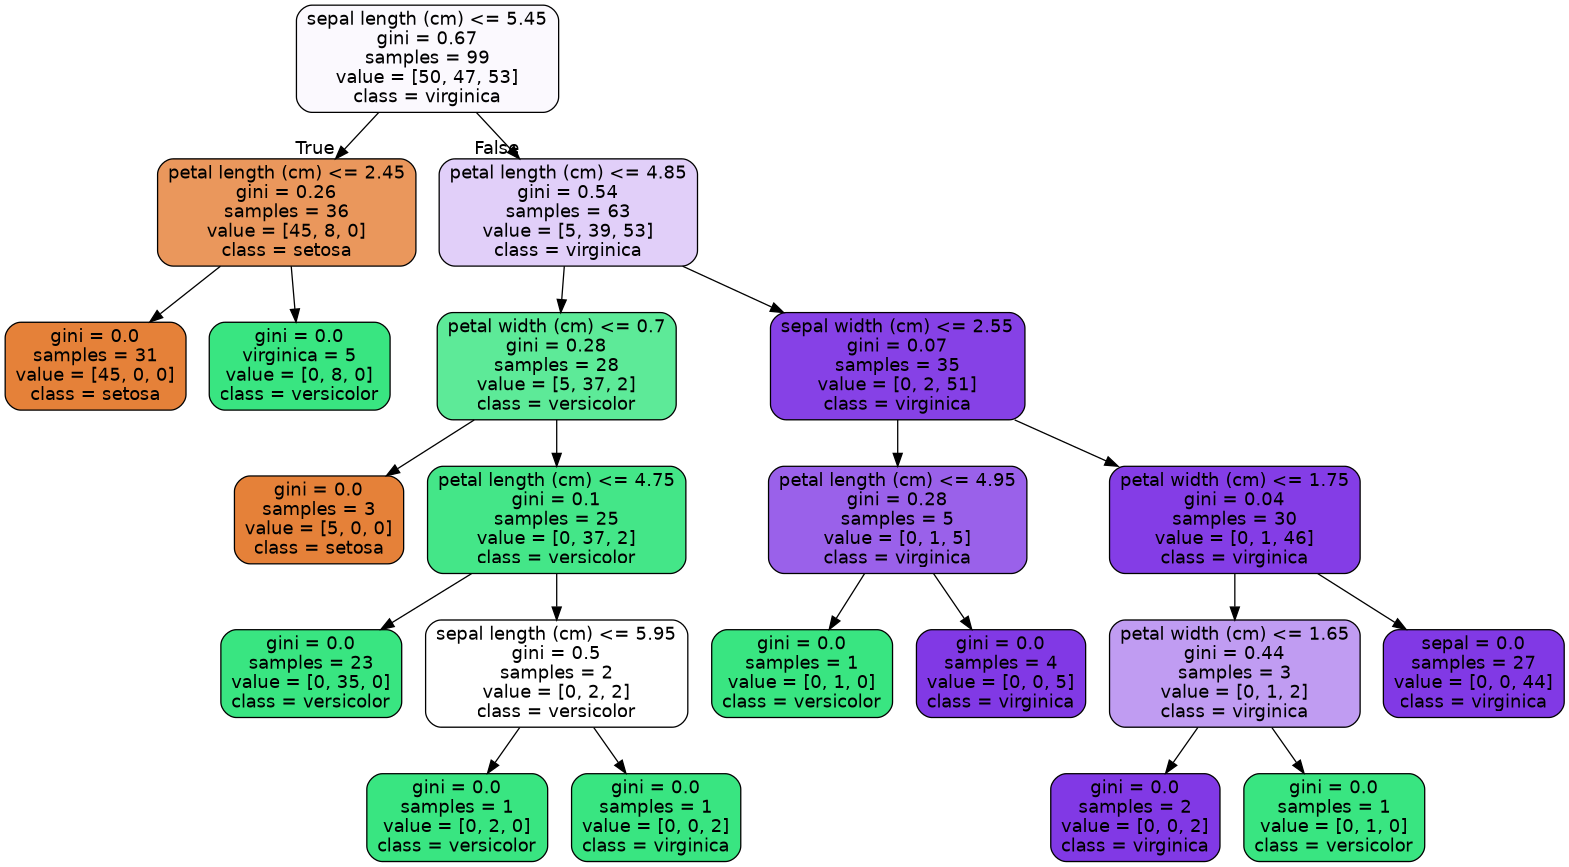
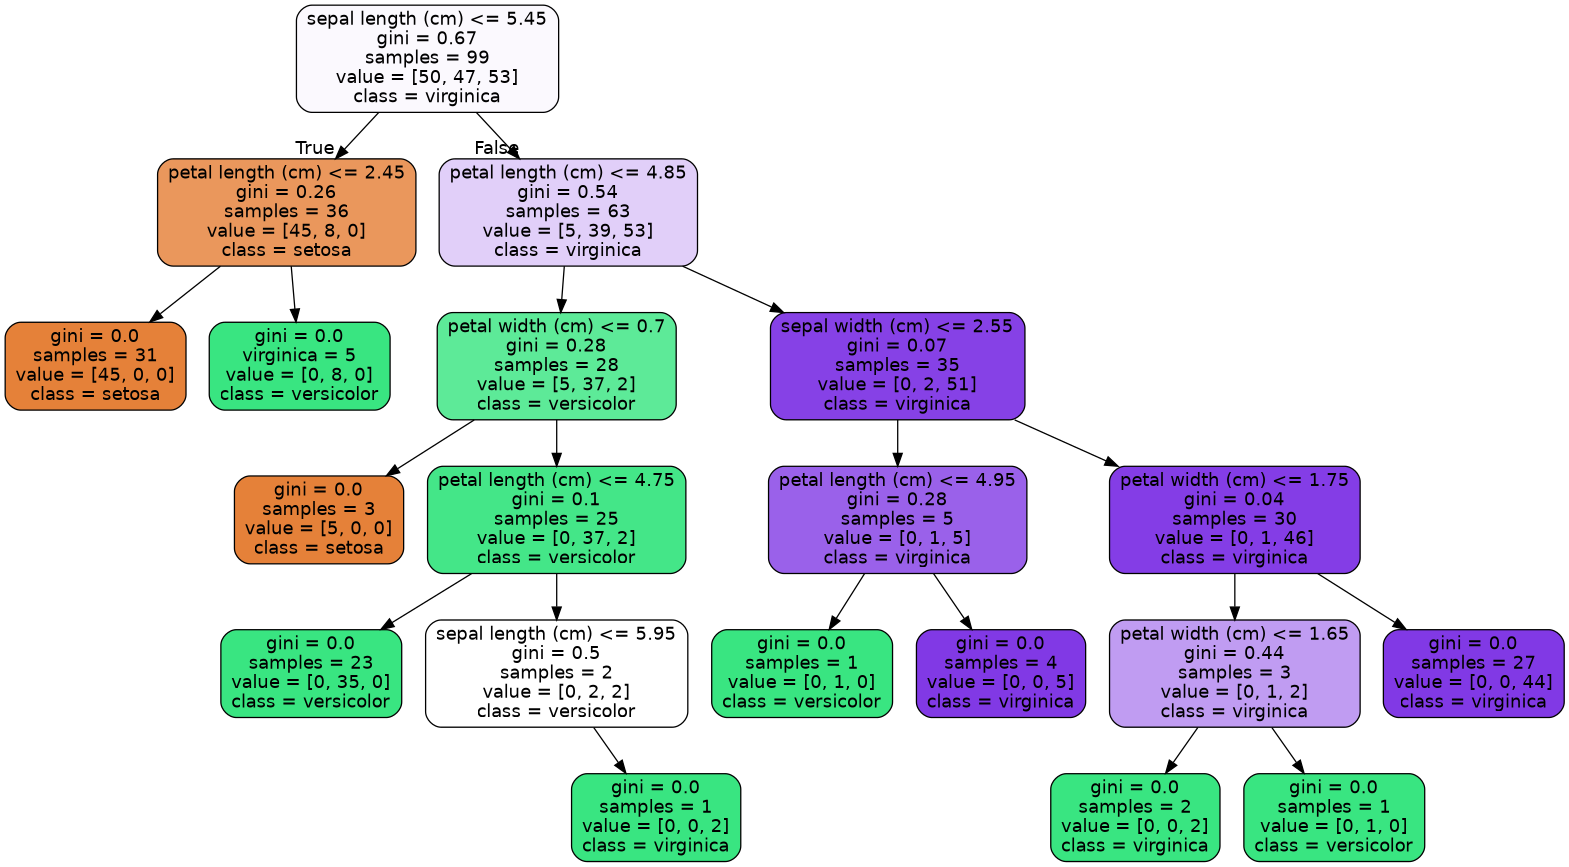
(1474, 674) -> (1474, 674)
(457, 818) -> none
(1135, 818) -> (1135, 818)
